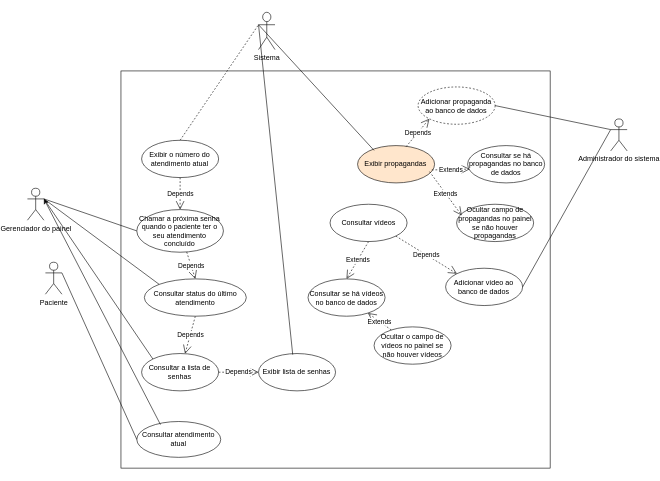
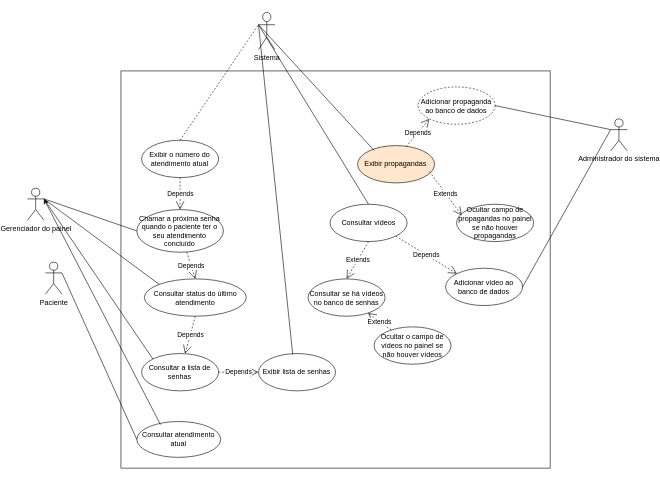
none -> (322, 128)
(506, 164) -> none
(451, 170) -> none
(347, 298) -> (347, 298)
